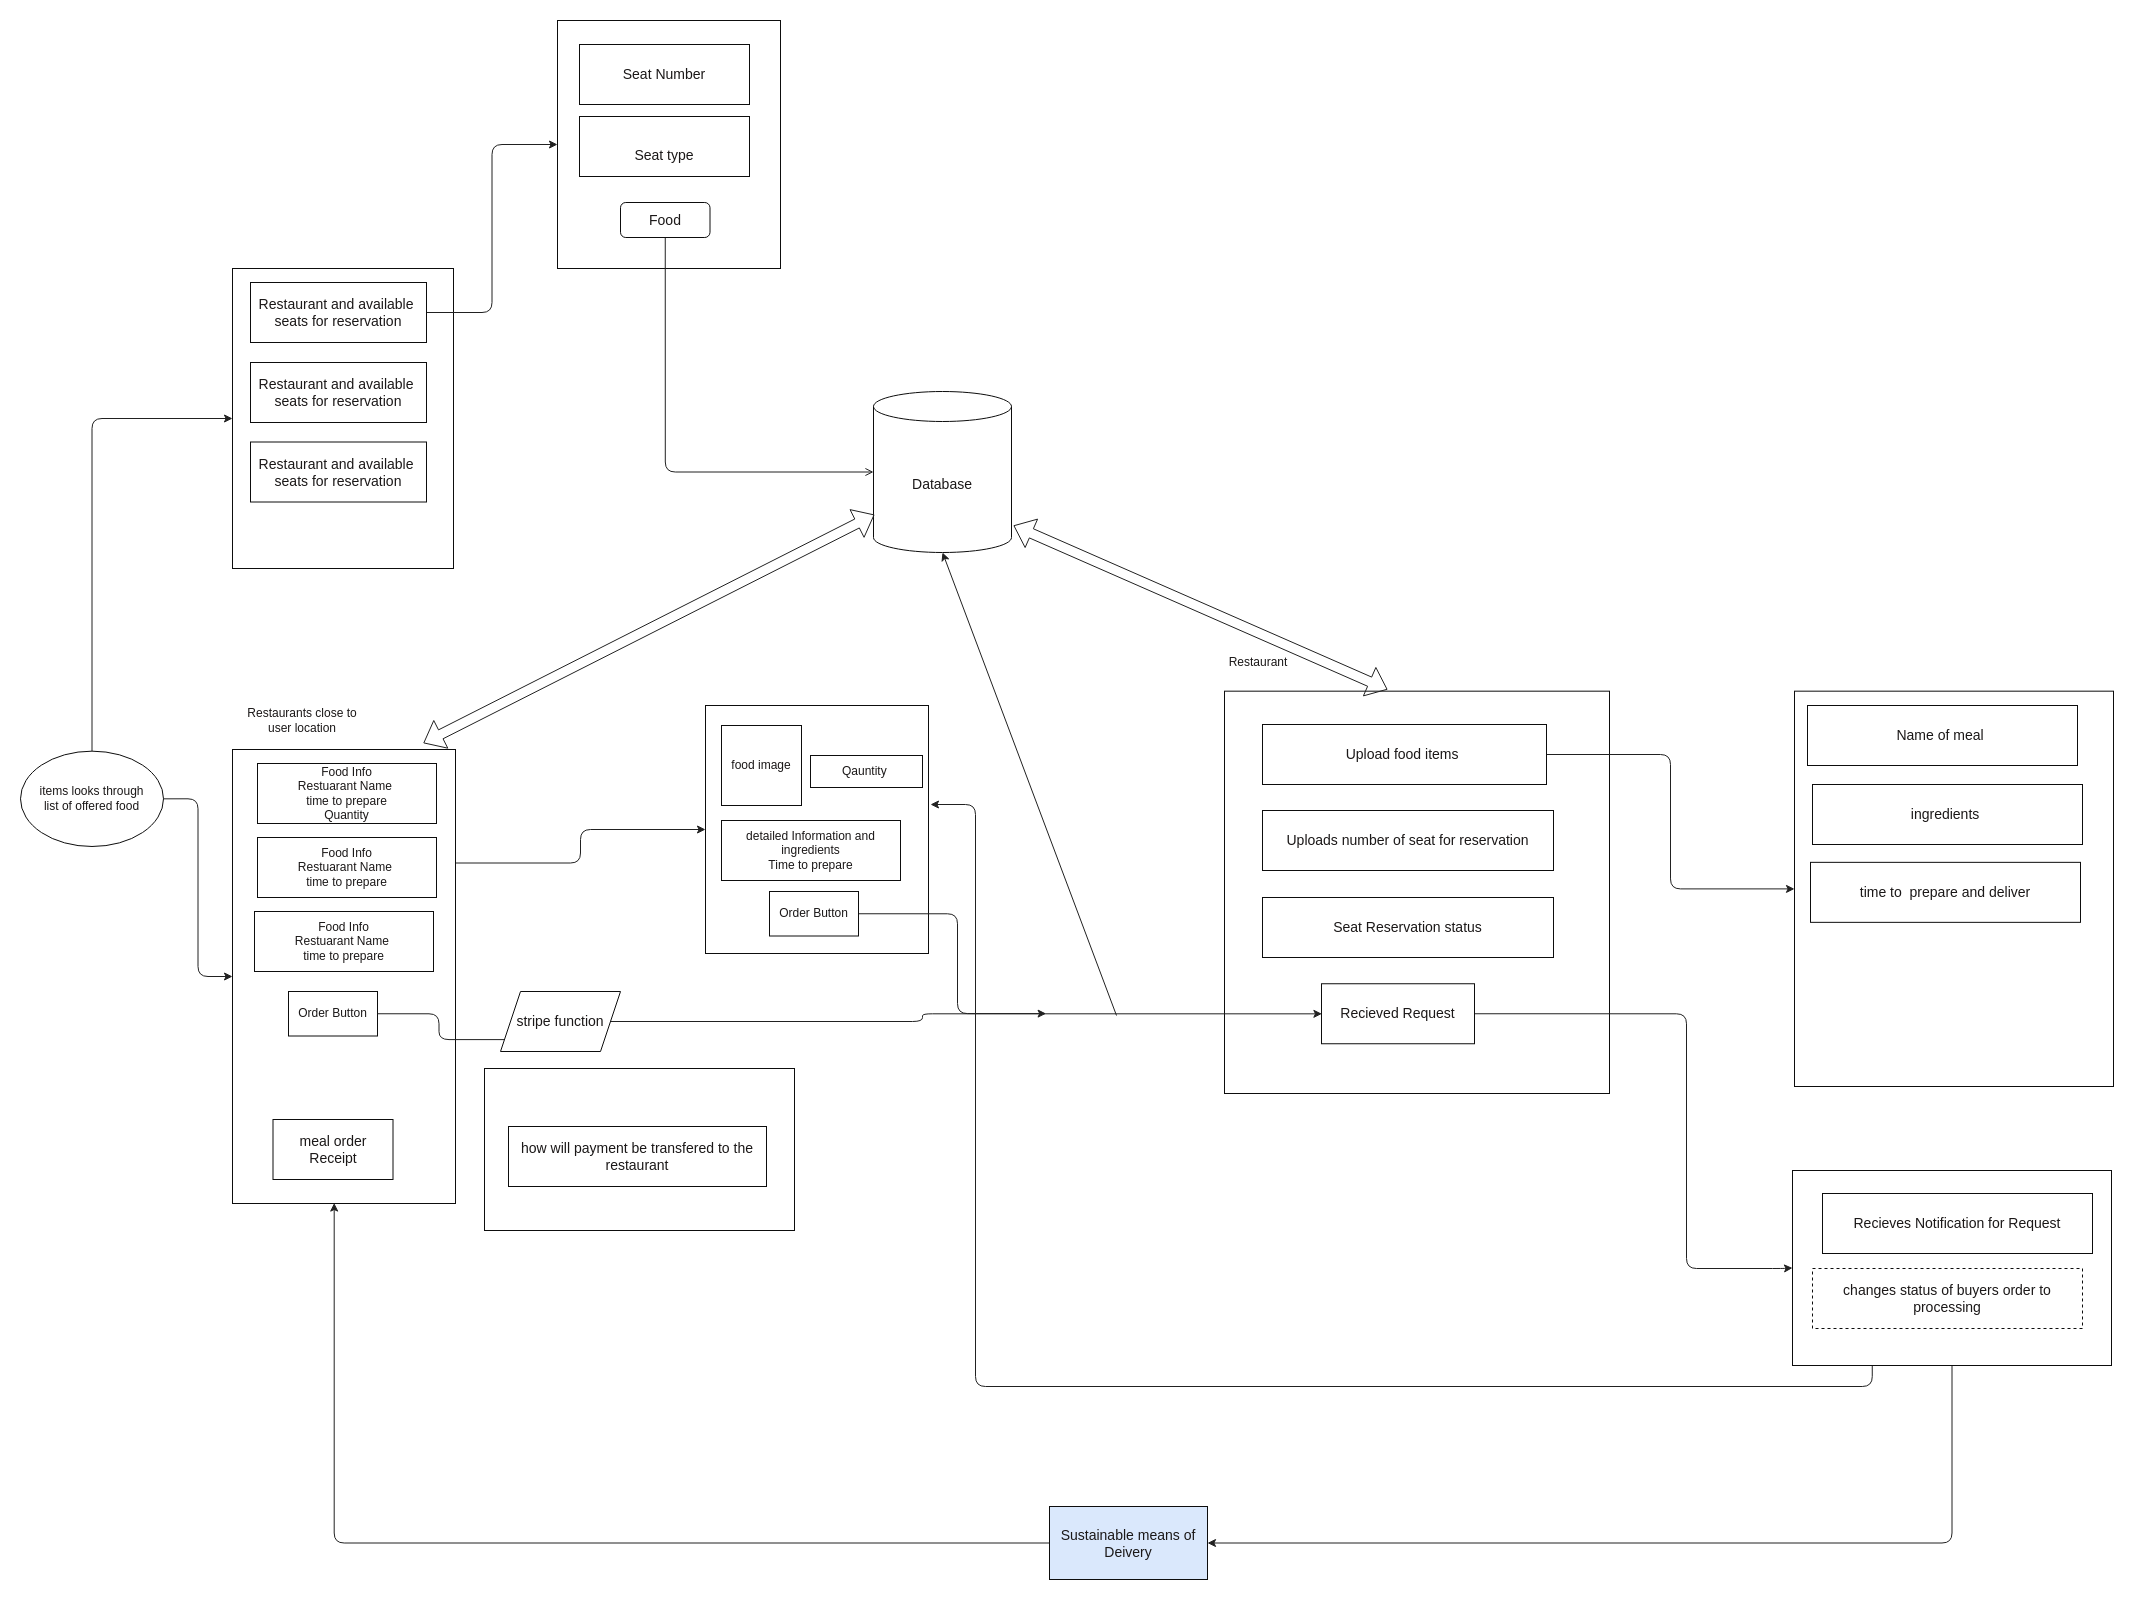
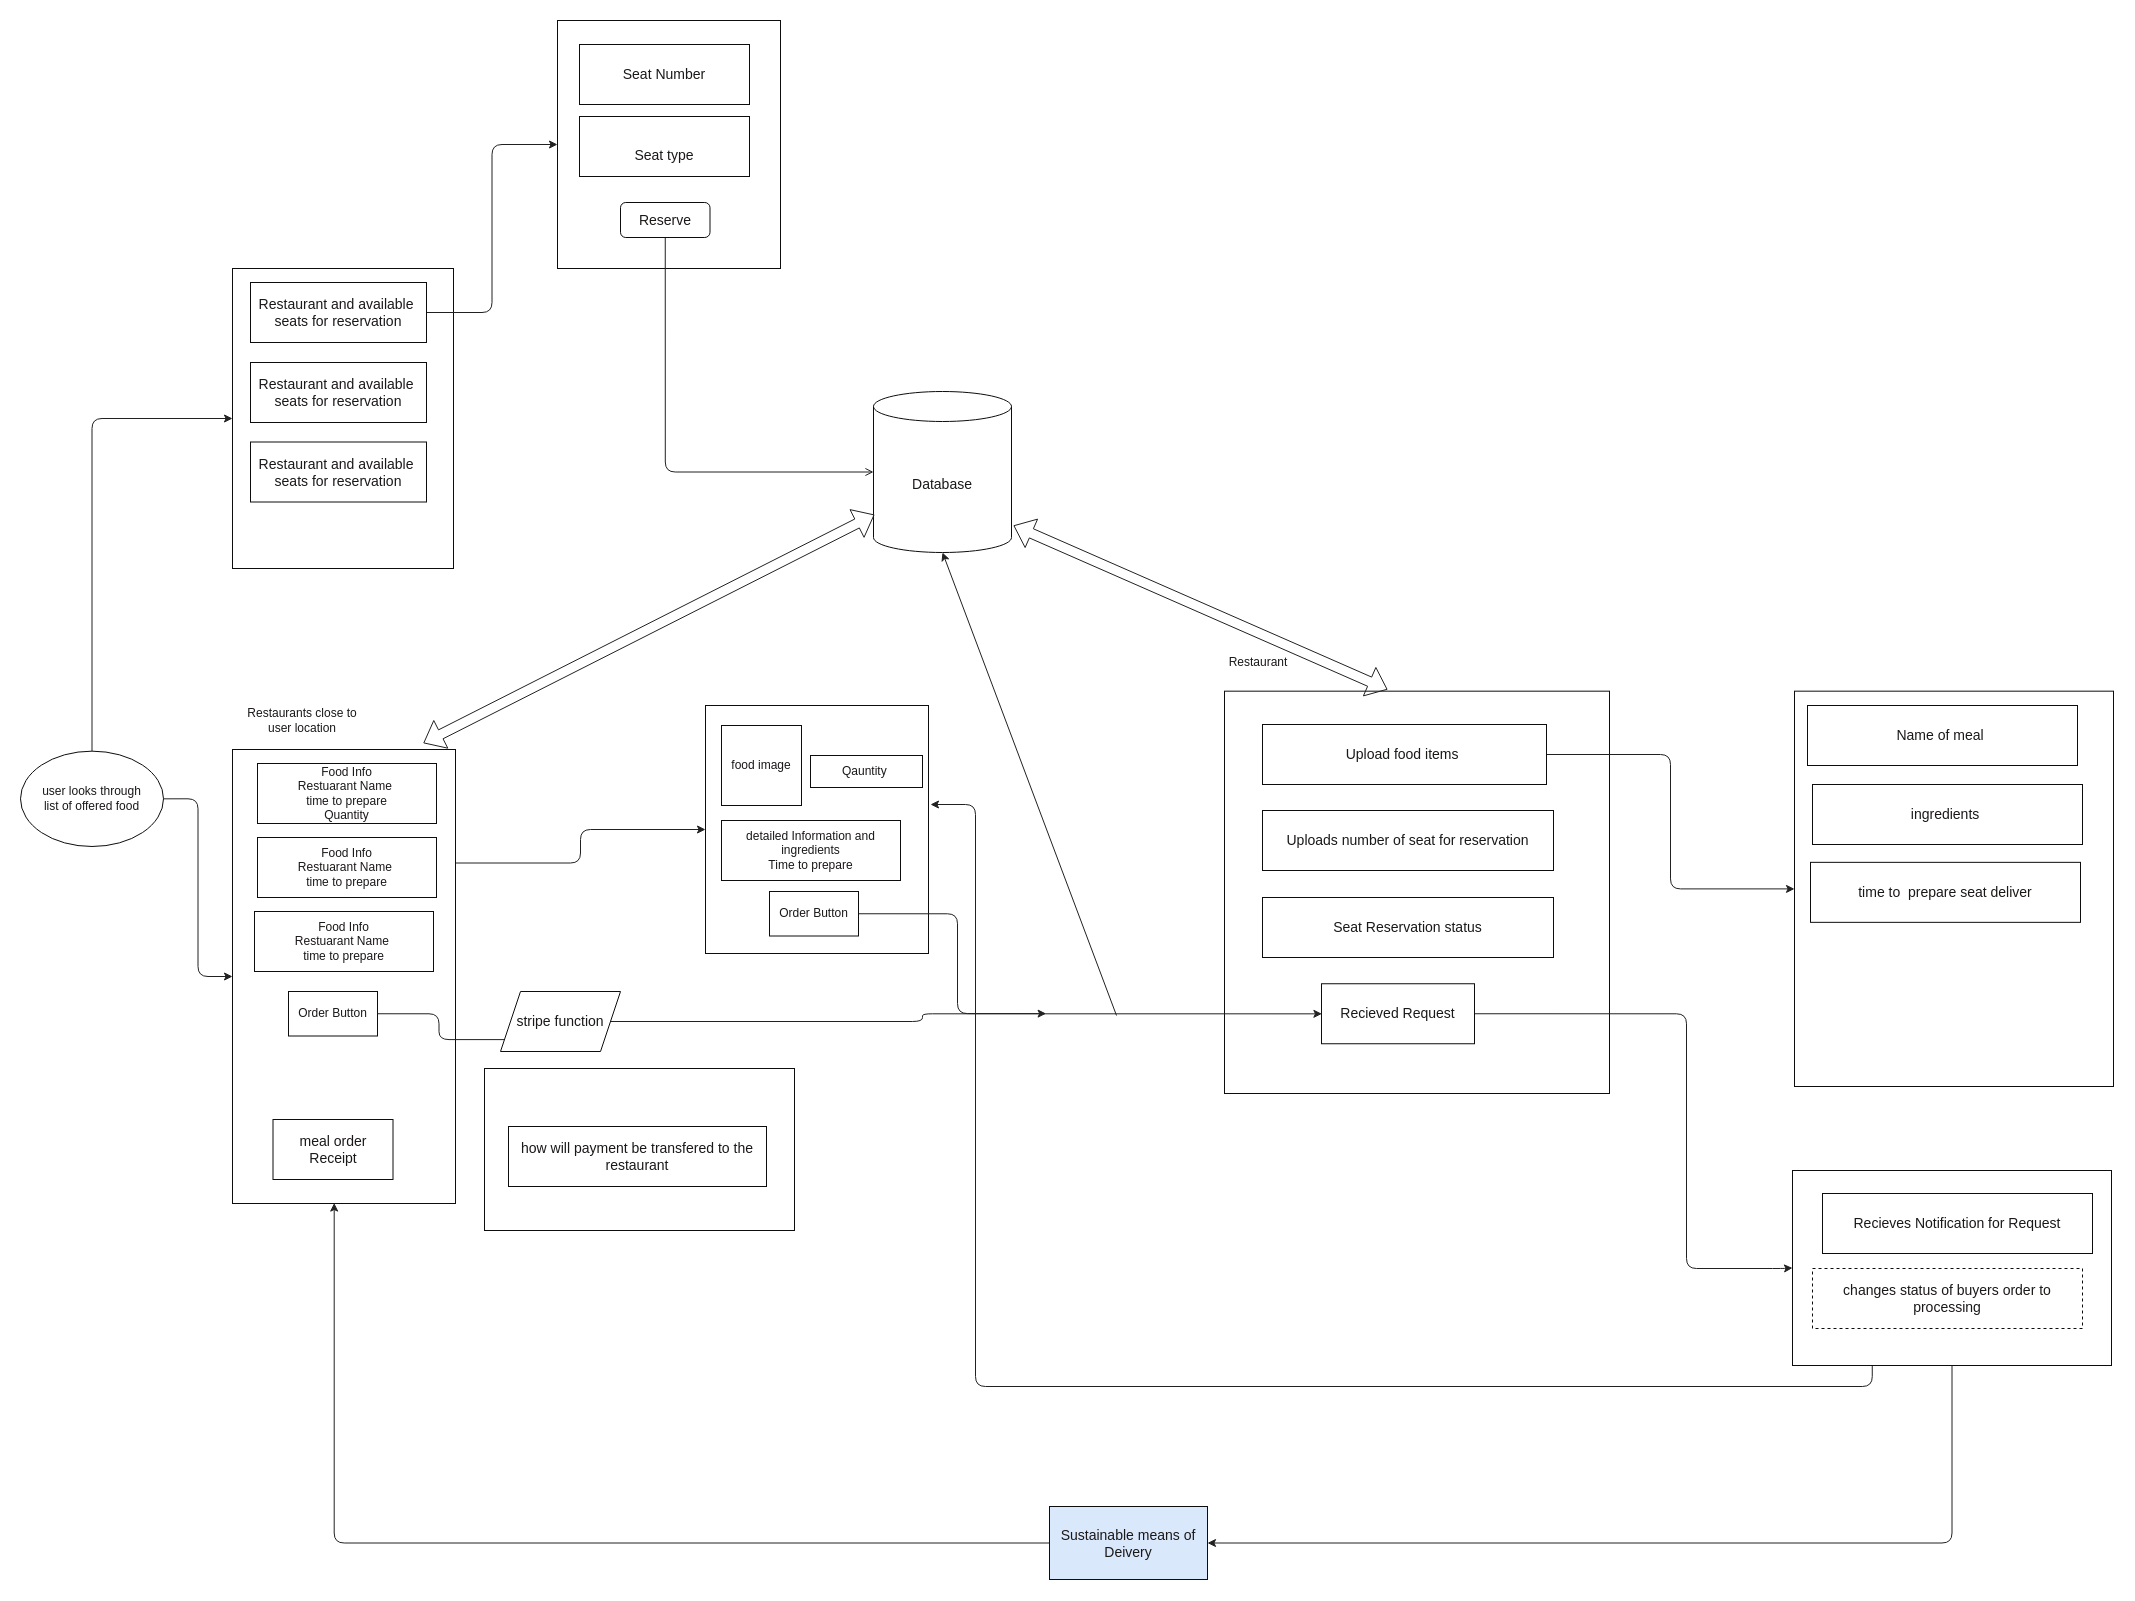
(666, 221) -> (666, 221)
(92, 799) -> (92, 799)
(1946, 893) -> (1946, 893)
